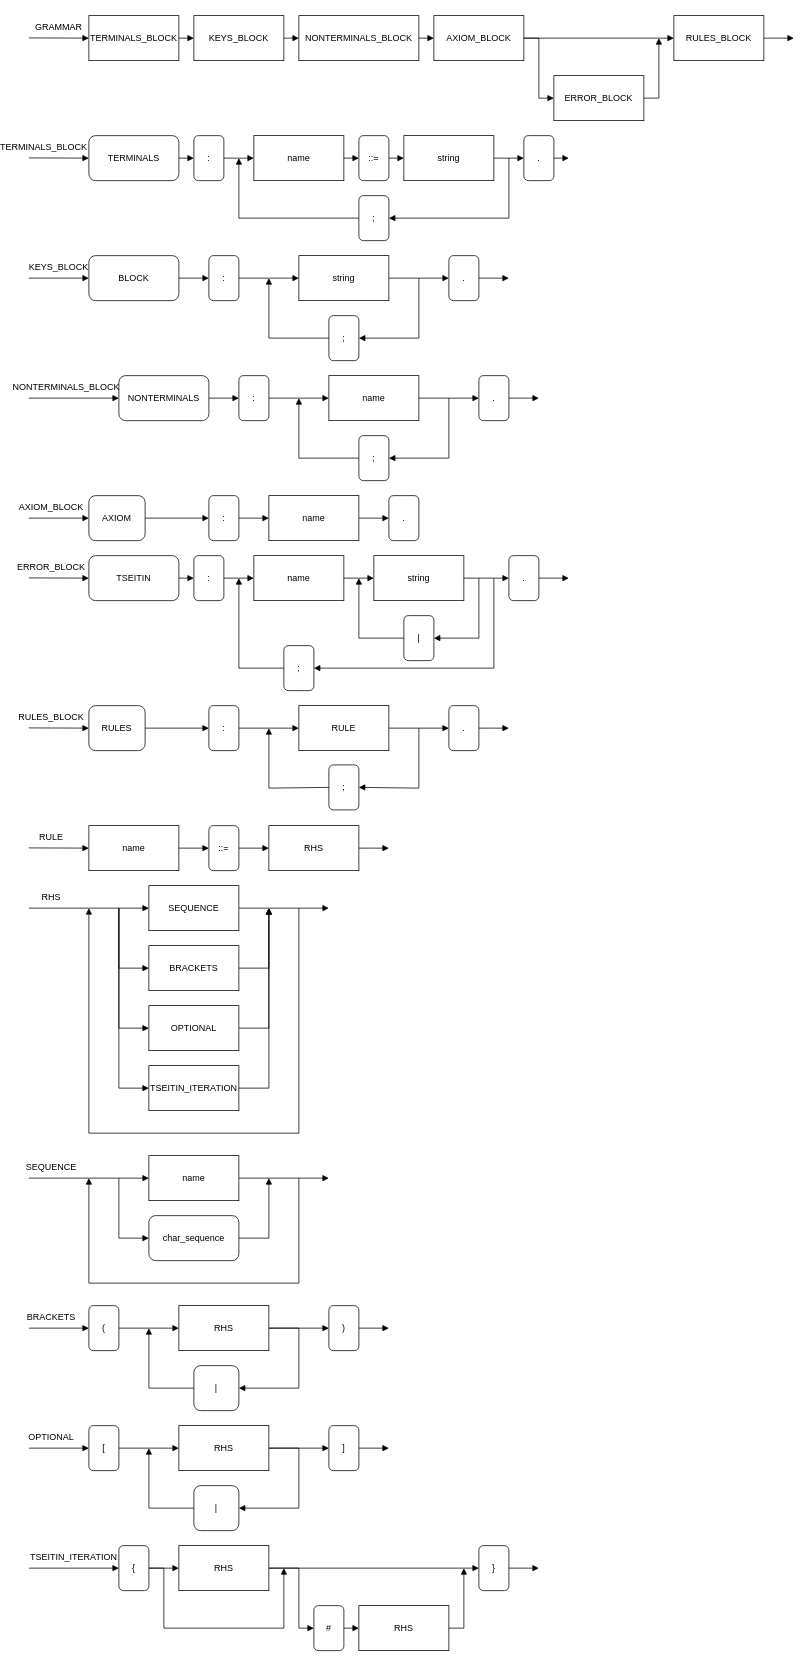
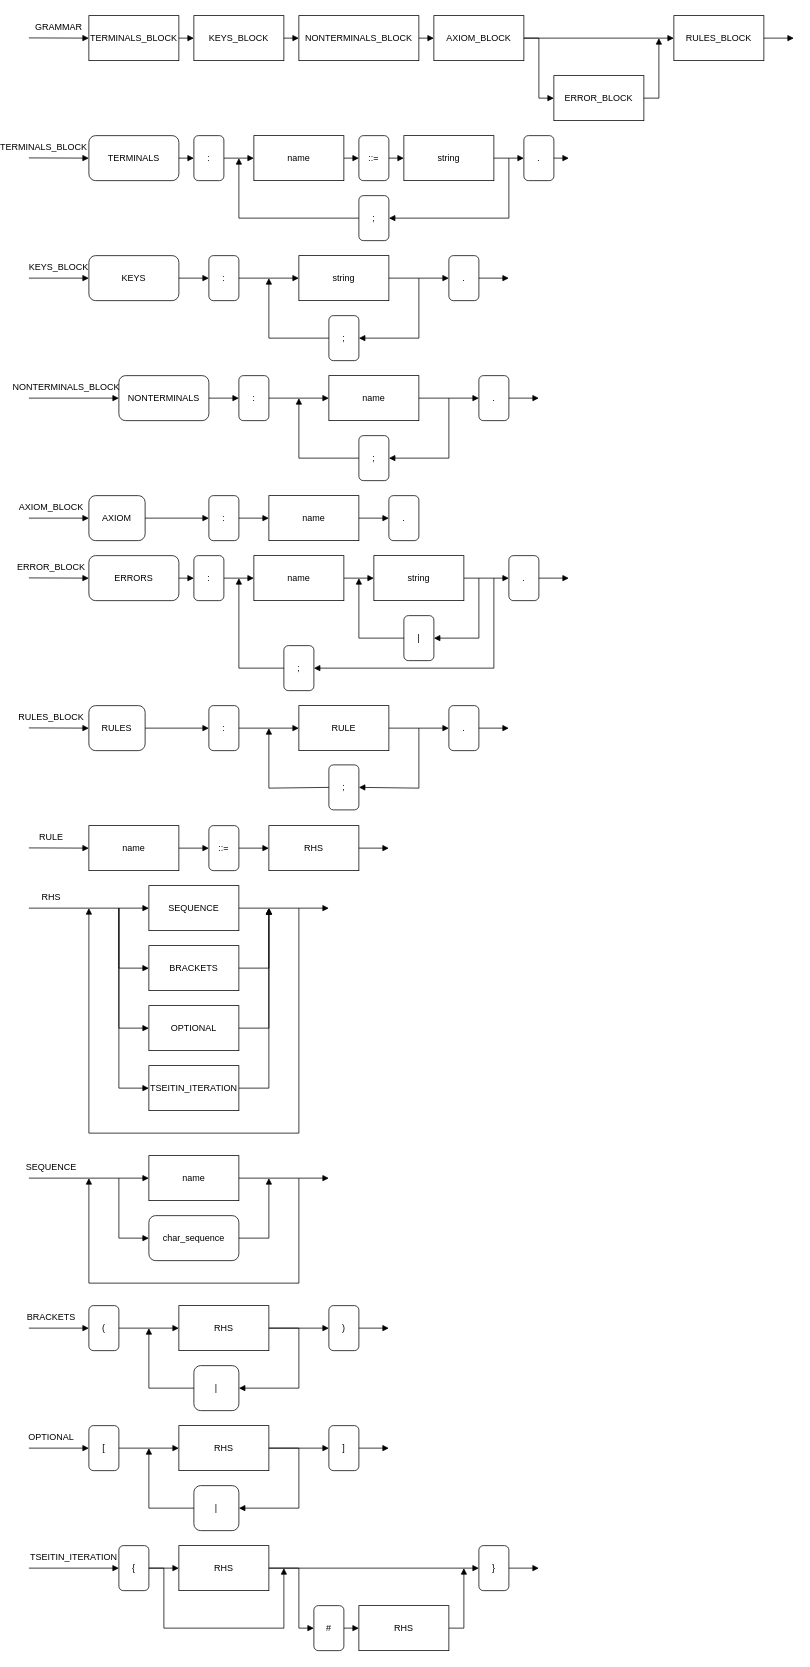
(134, 278) -> (134, 278)
(134, 578) -> (134, 578)
